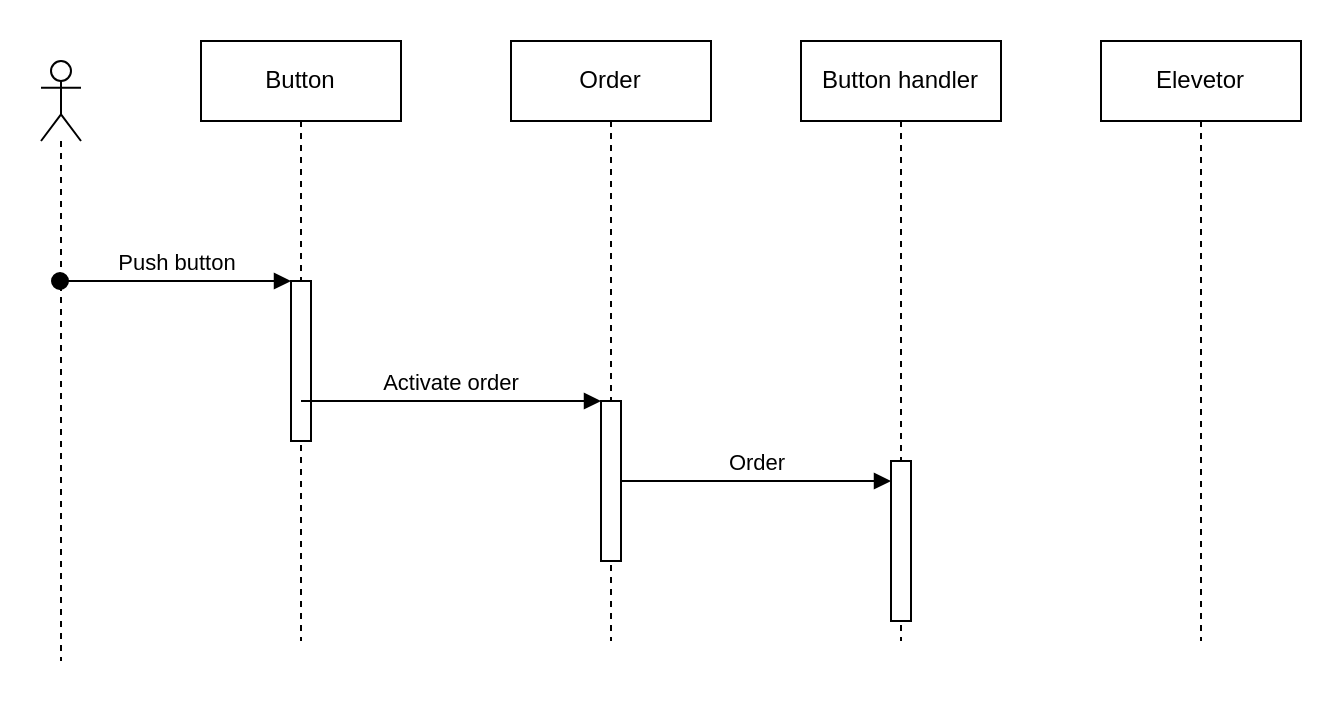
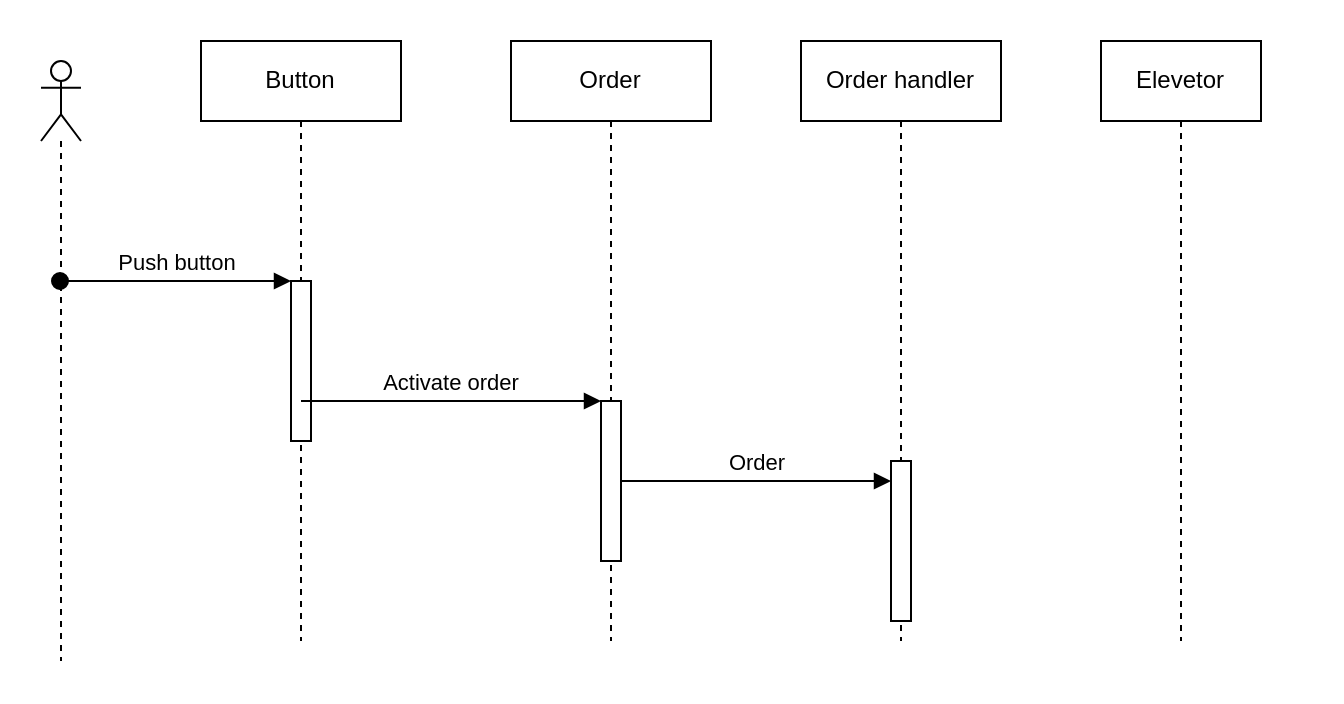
(901, 81) -> (901, 81)
(1201, 341) -> (1181, 341)
